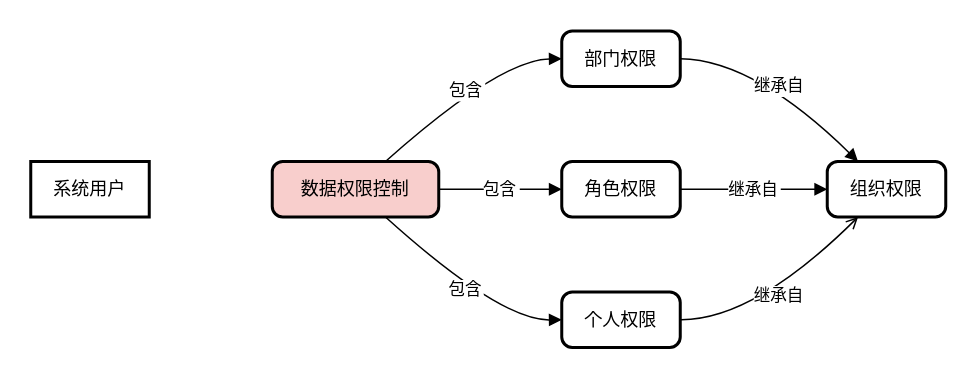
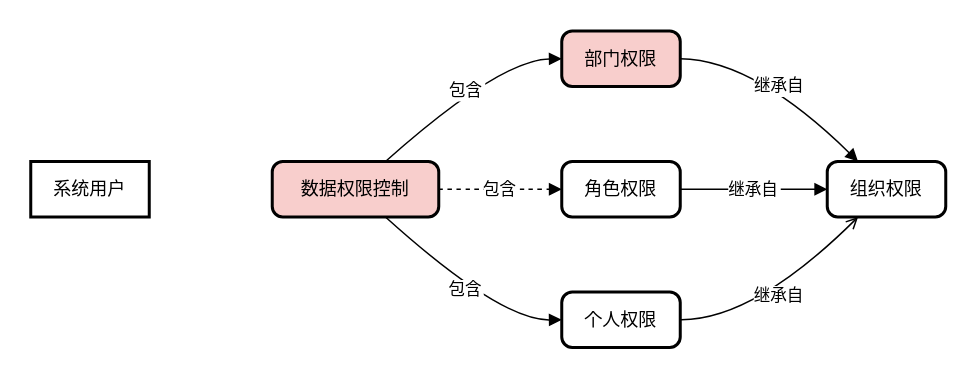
(621, 59) -> (621, 59)
(463, 189) -> (463, 189)
